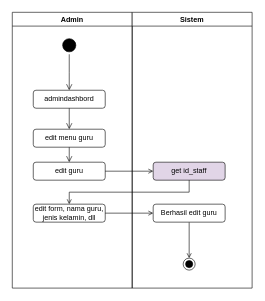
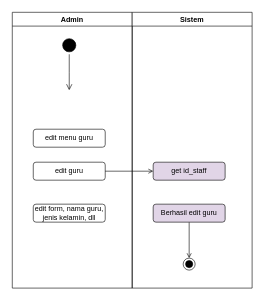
(69, 99) -> none
(69, 118) -> none
(69, 154) -> none
(130, 192) -> none
(129, 213) -> none
(189, 213) -> (189, 213)
